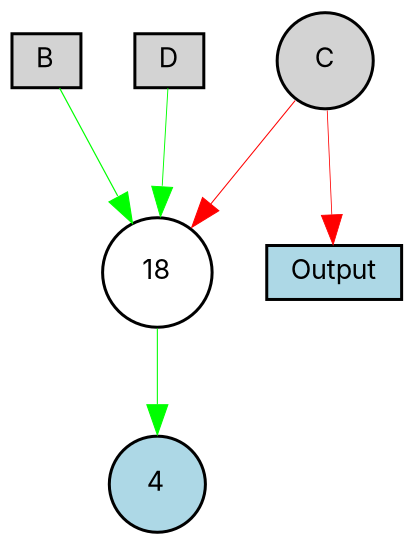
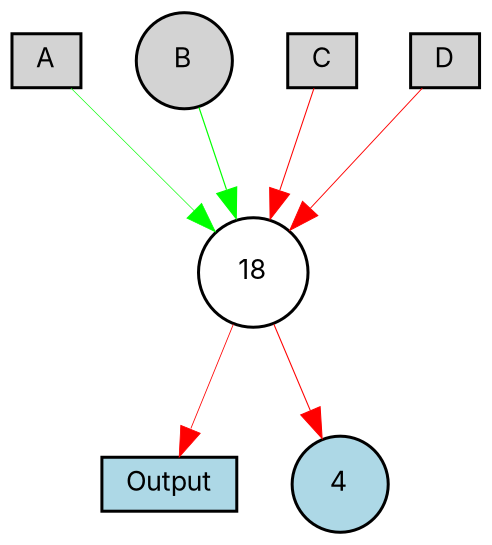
none -> (46, 61)
(46, 61) -> (184, 61)
(325, 61) -> (322, 61)
(165, 137) -> (366, 148)
(330, 163) -> (212, 376)
(157, 366) -> (292, 367)
